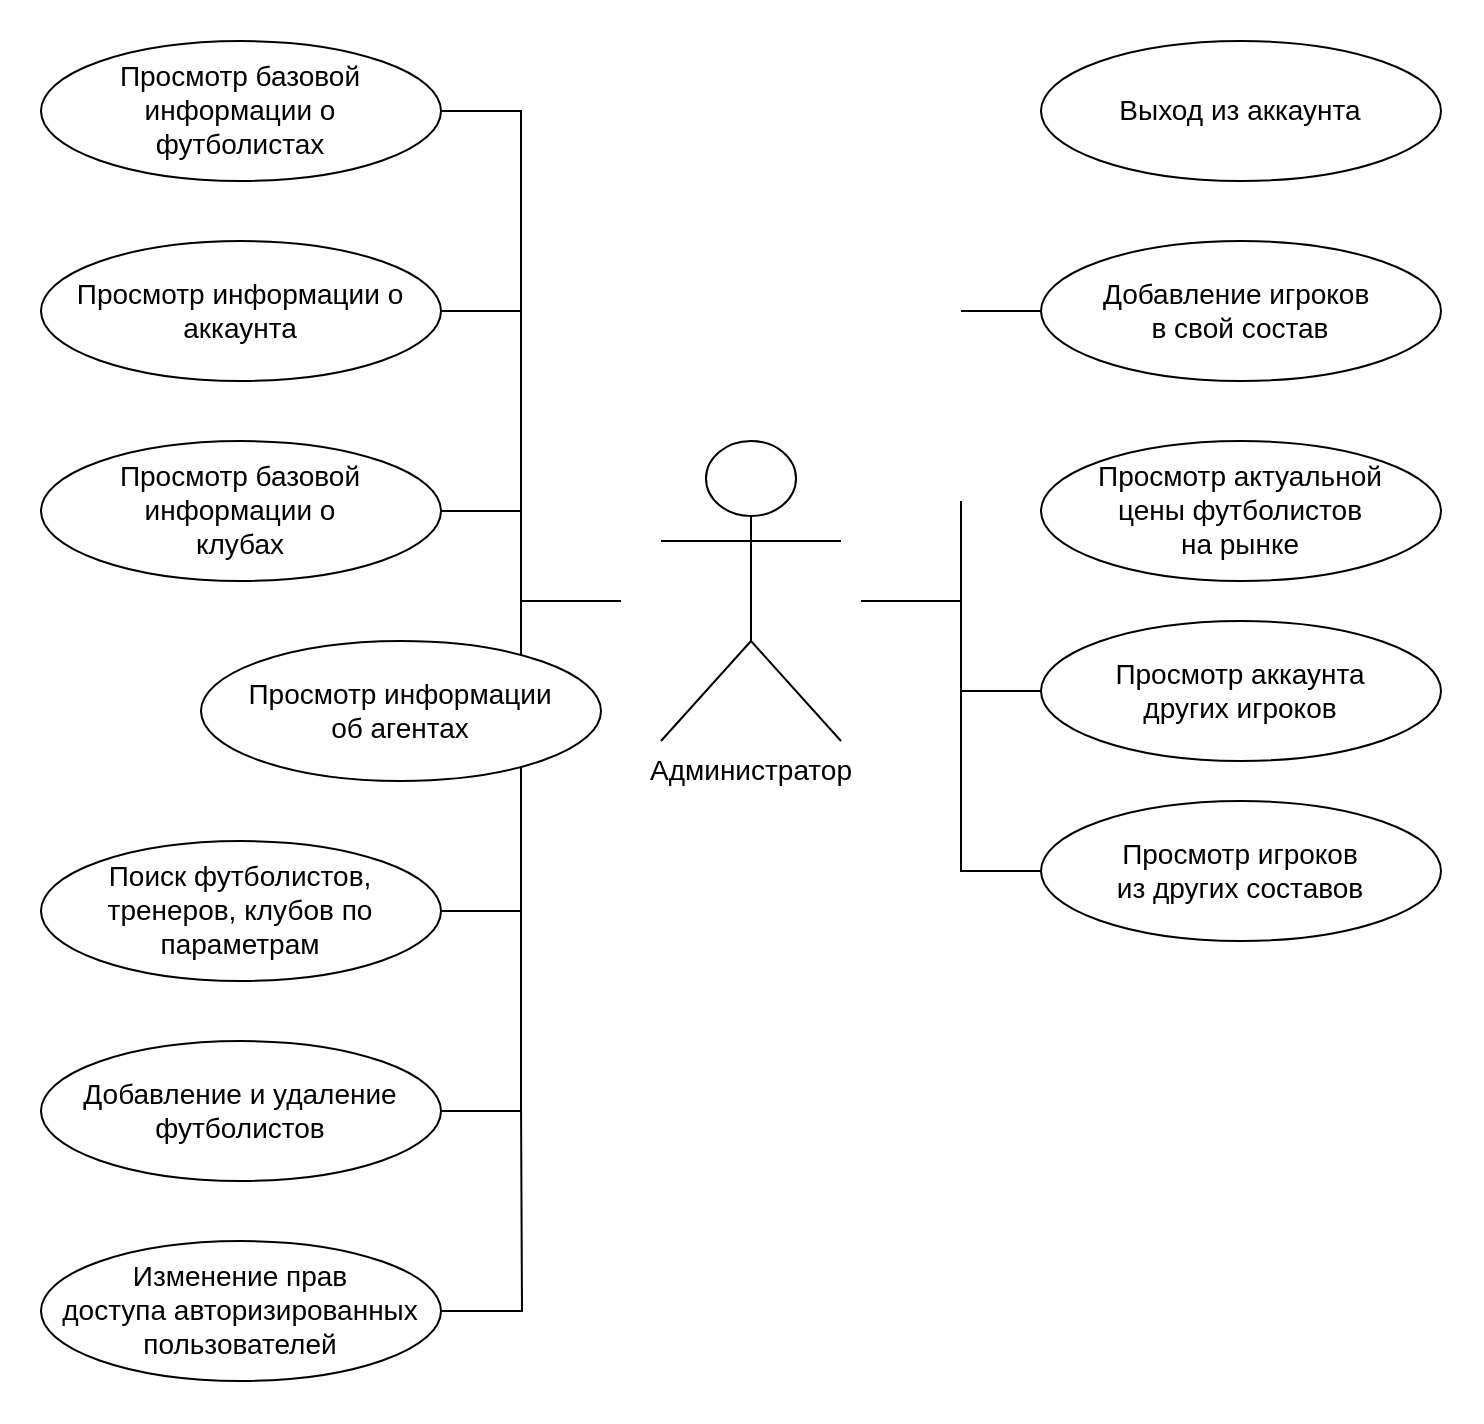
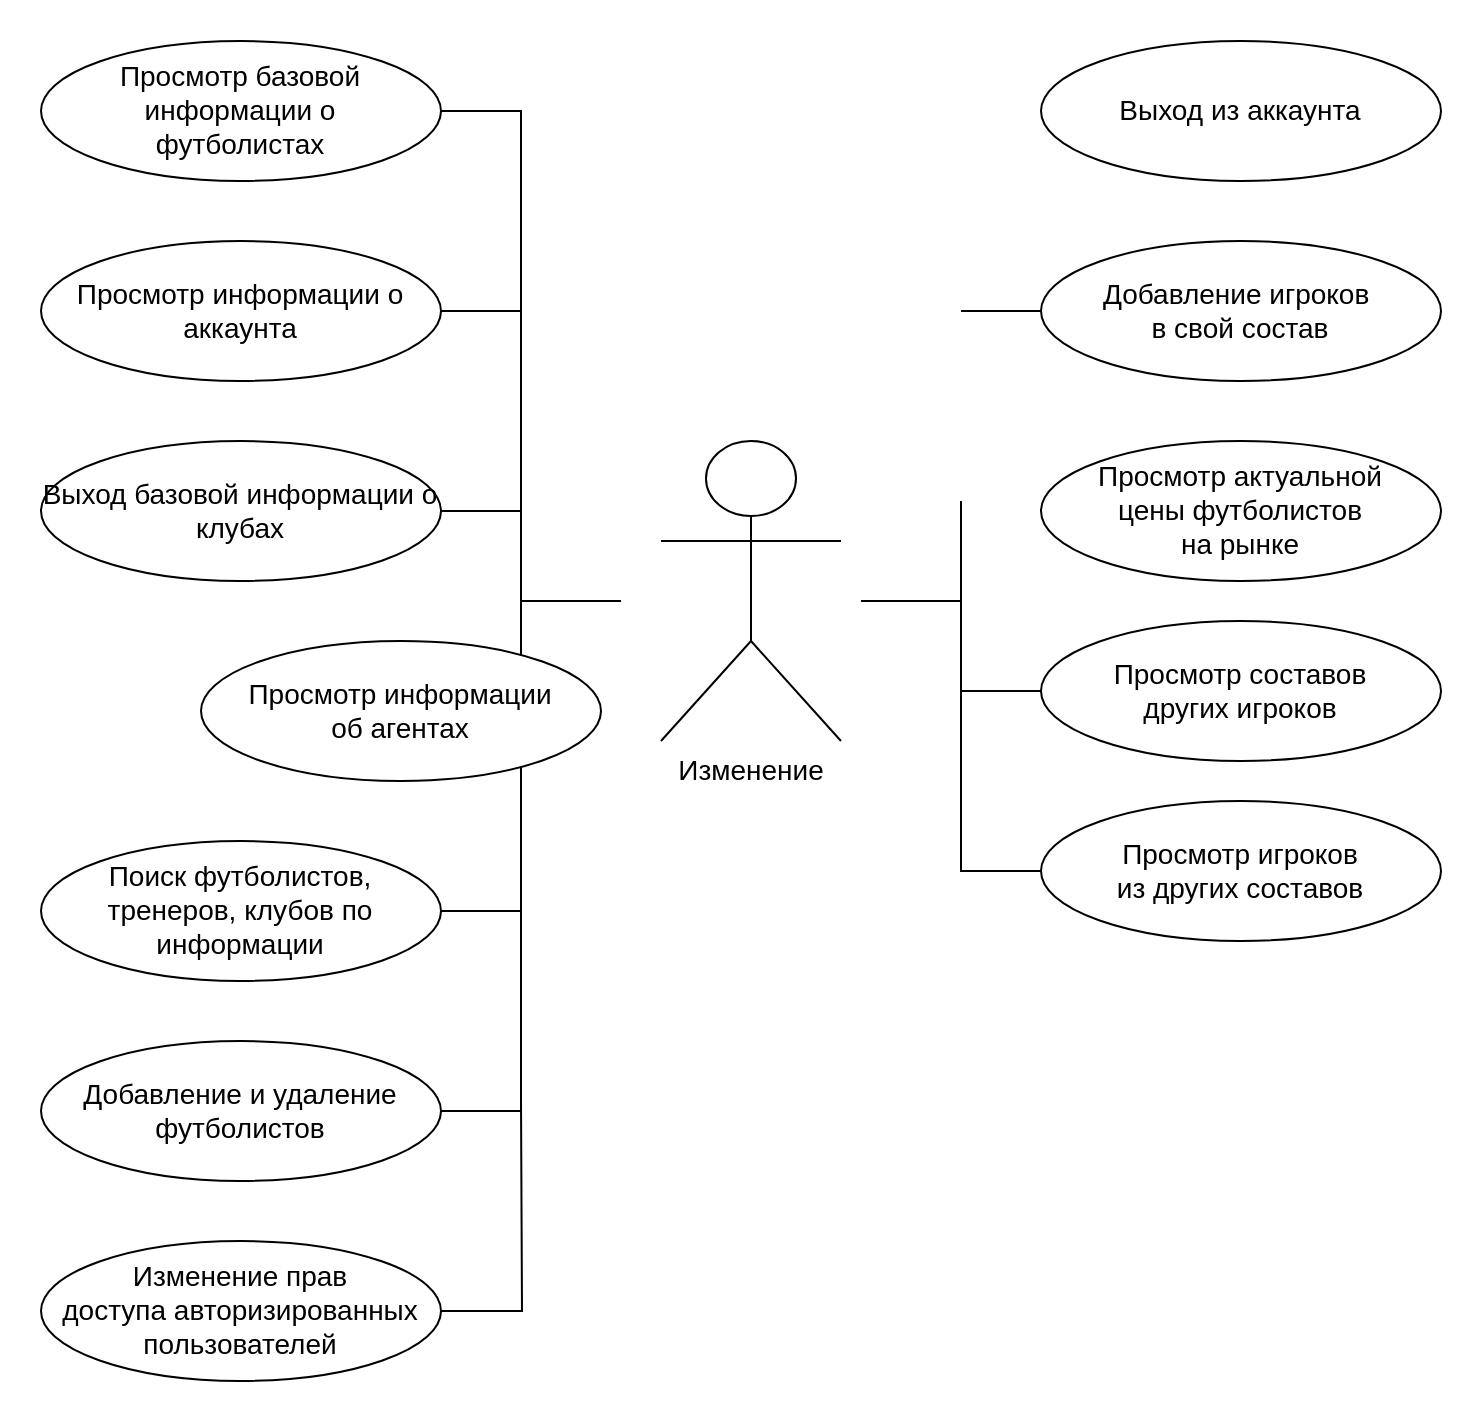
(241, 511) -> (241, 511)
(1241, 691) -> (1241, 691)
(752, 769) -> (752, 769)
(241, 911) -> (241, 911)
